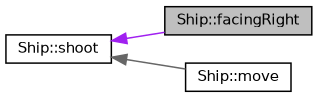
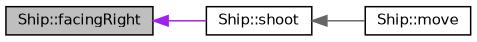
(145, 35) -> (187, 21)
